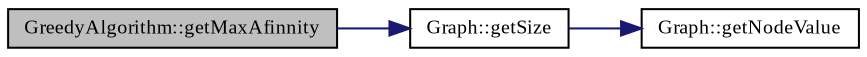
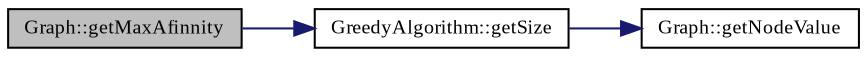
(173, 28) -> (125, 28)
(489, 28) -> (442, 28)
